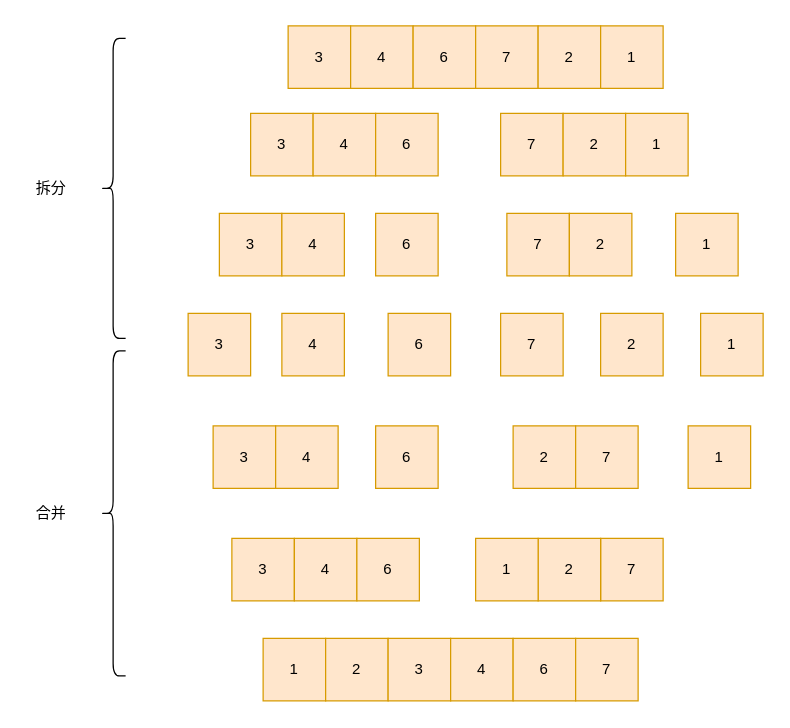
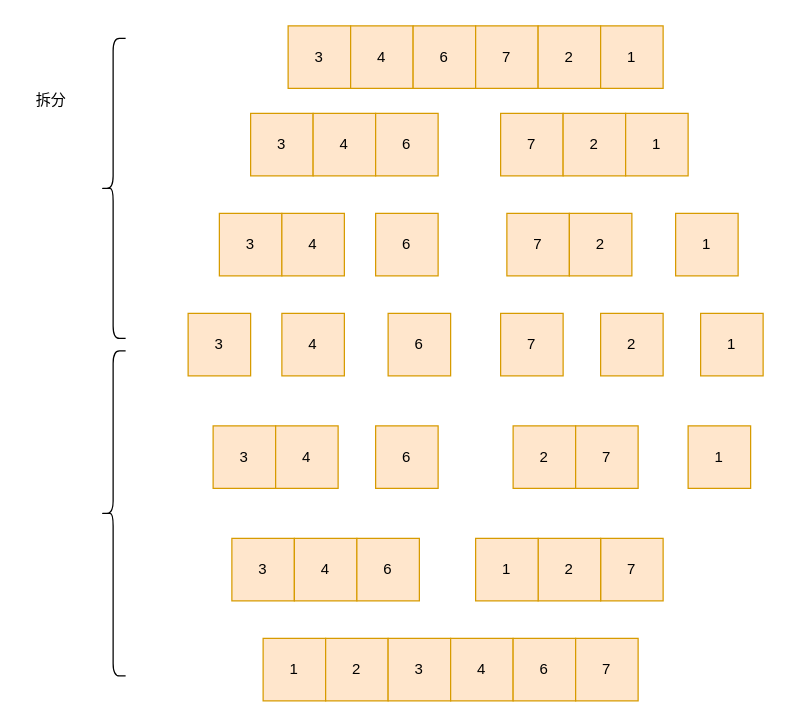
(51, 188) -> (51, 101)
(51, 513) -> none
